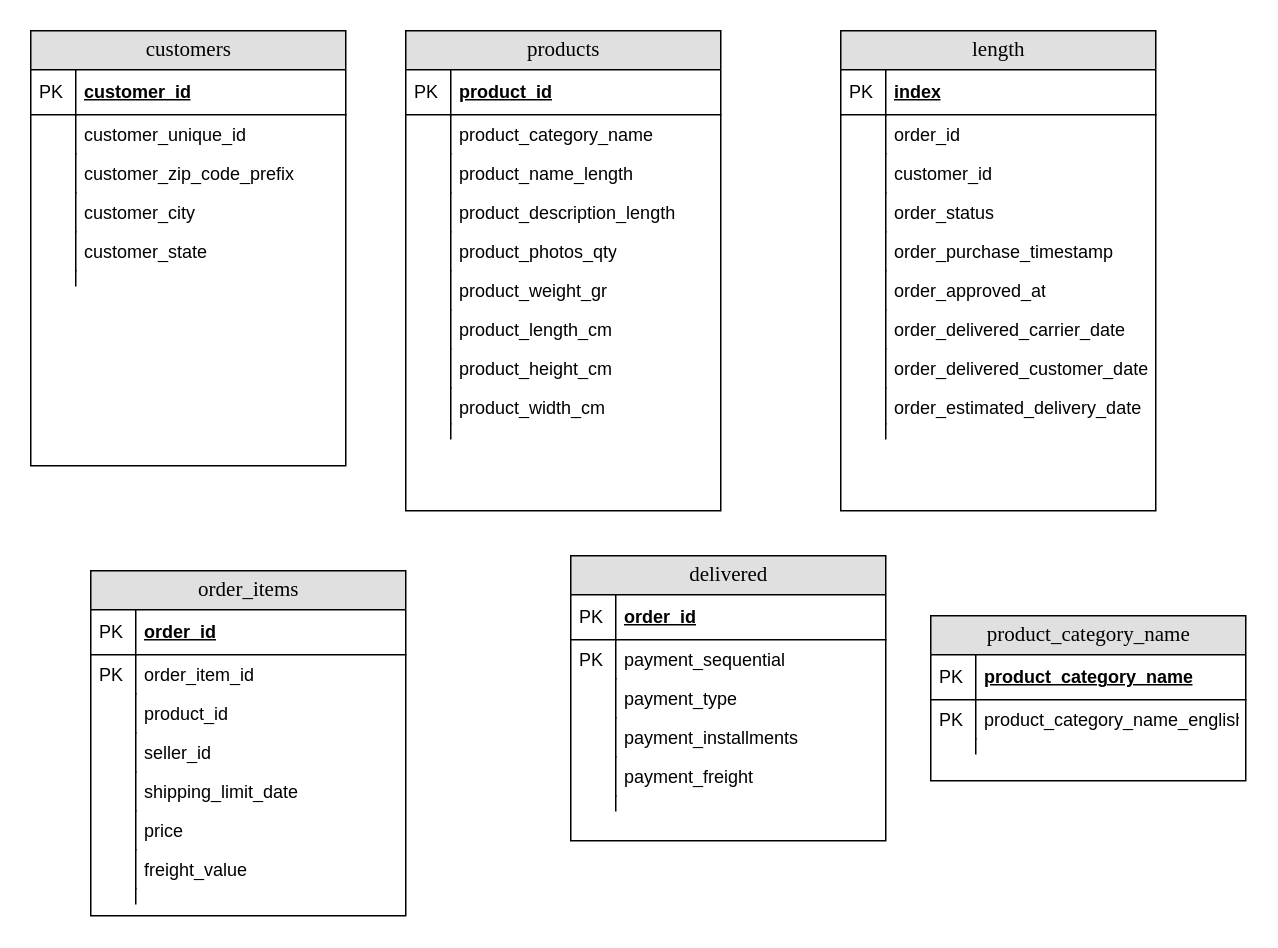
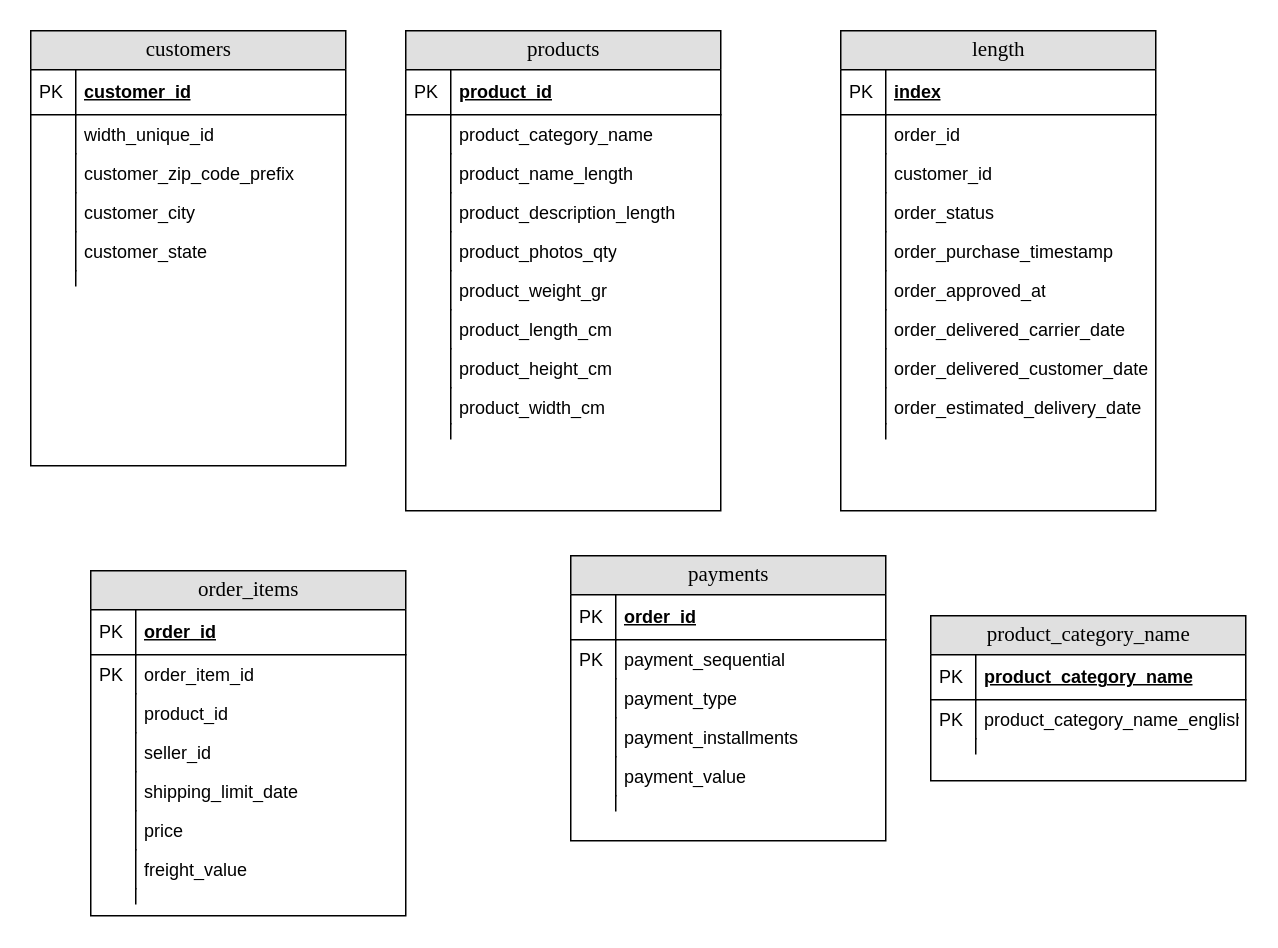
(171, 136) -> (153, 136)
(729, 575) -> (729, 575)
(698, 778) -> (688, 778)
